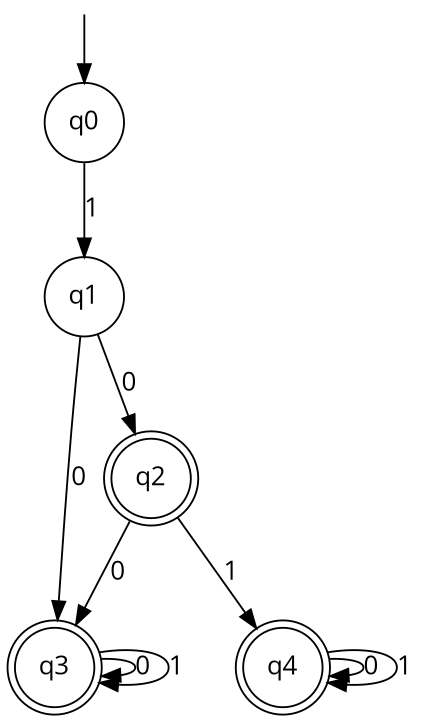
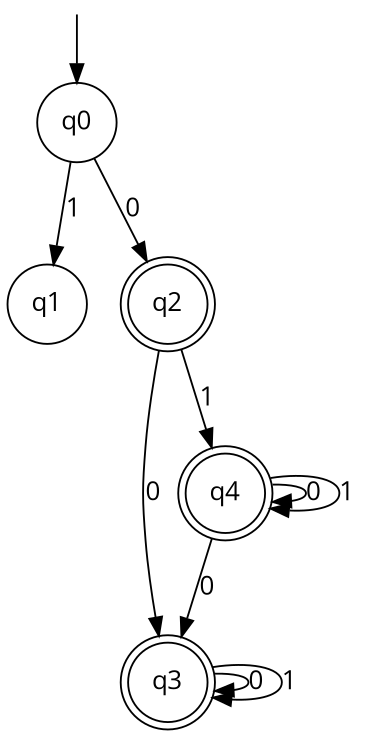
(113, 375) -> (116, 202)
(68, 469) -> (199, 578)
